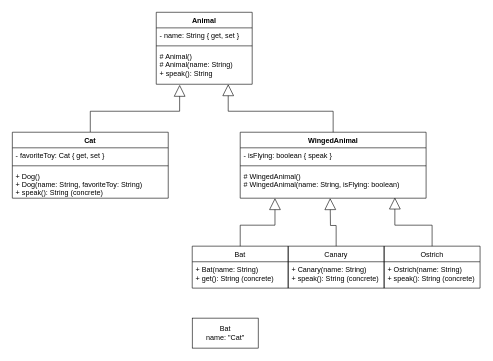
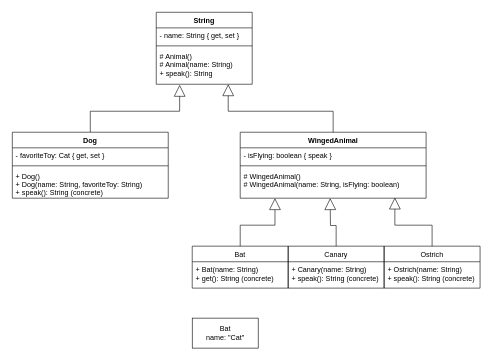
(204, 20) -> (204, 20)
(90, 140) -> (90, 140)
